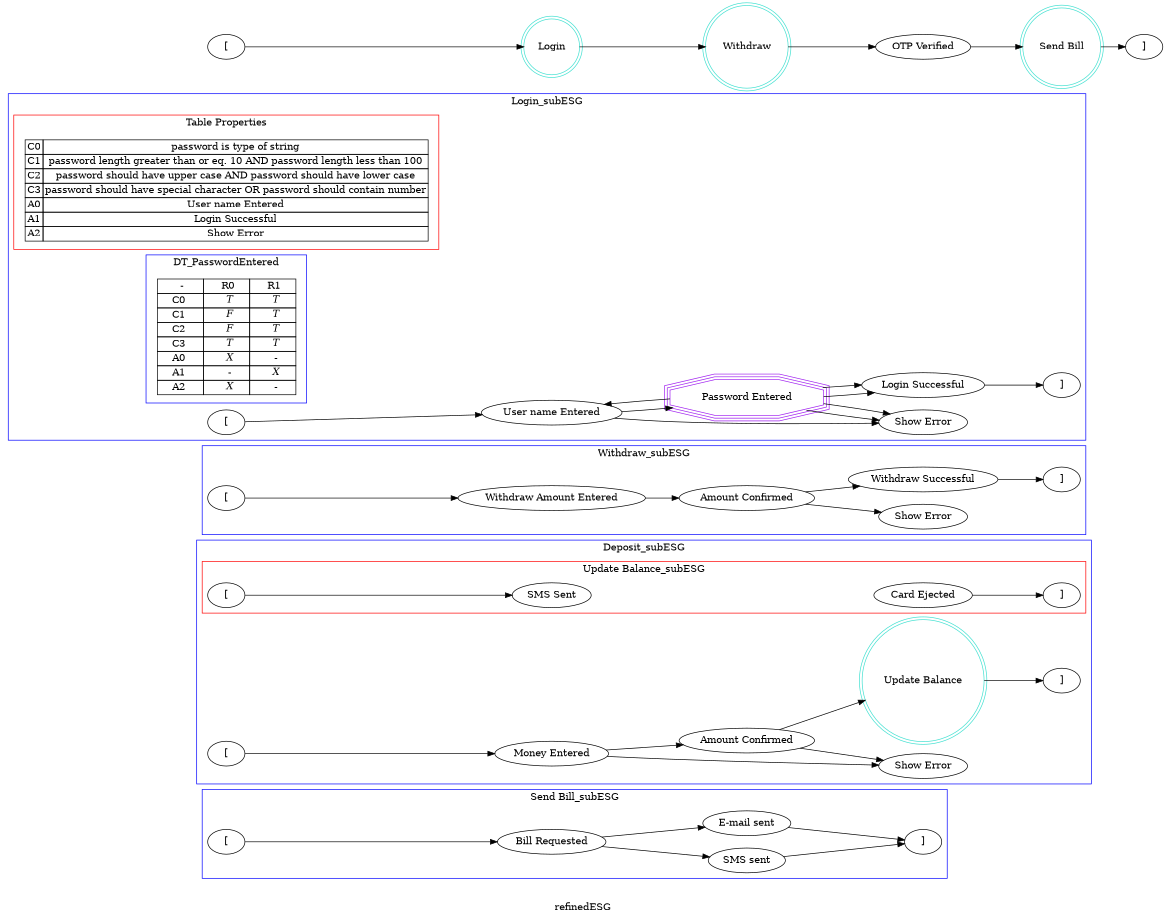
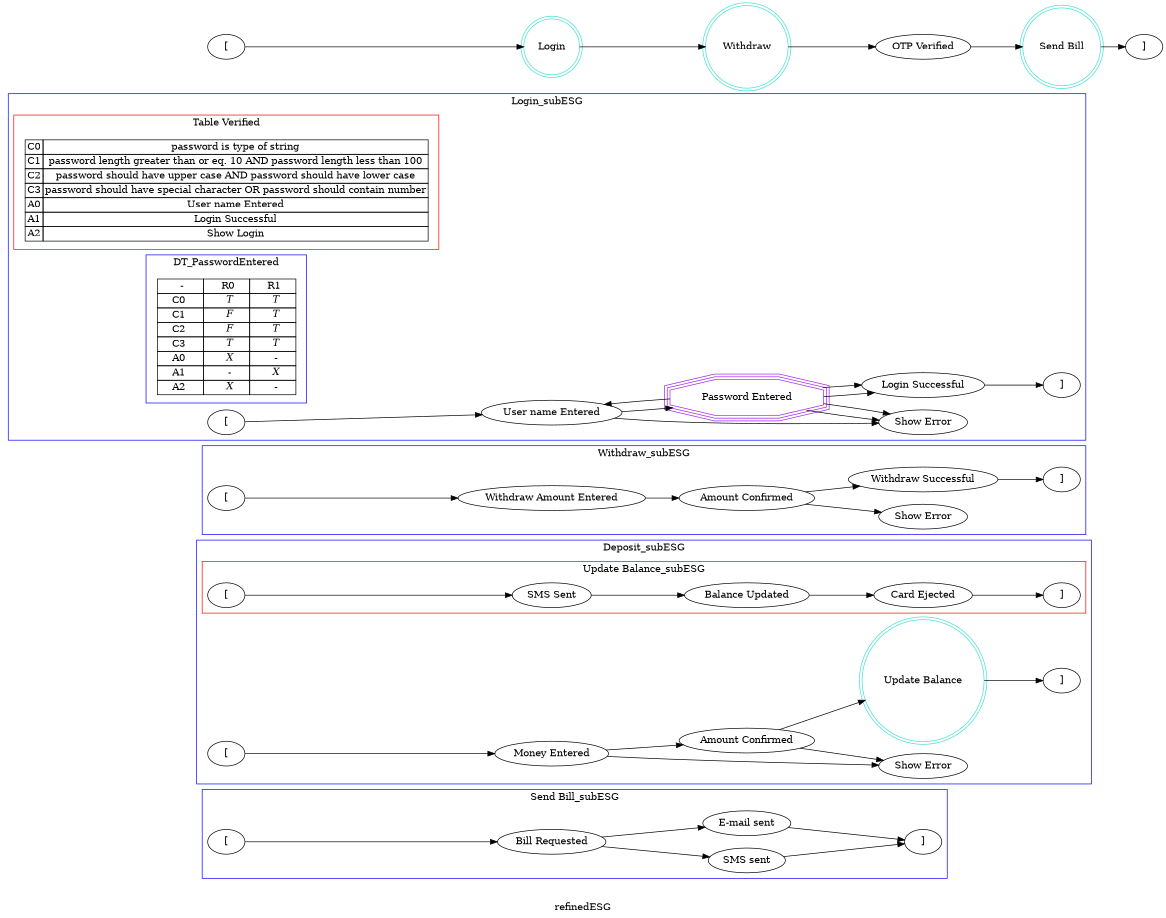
(226, 123) -> (226, 123)
(236, 234) -> (236, 234)
none -> (747, 595)
